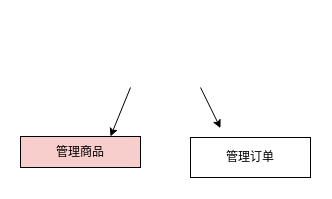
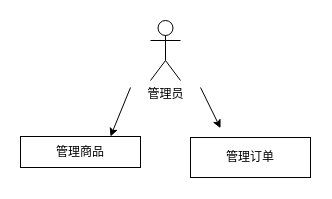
none -> (166, 51)
(81, 152) -> (81, 152)
